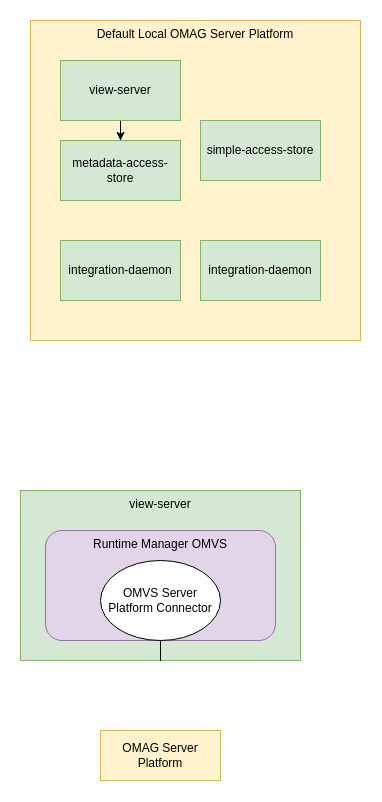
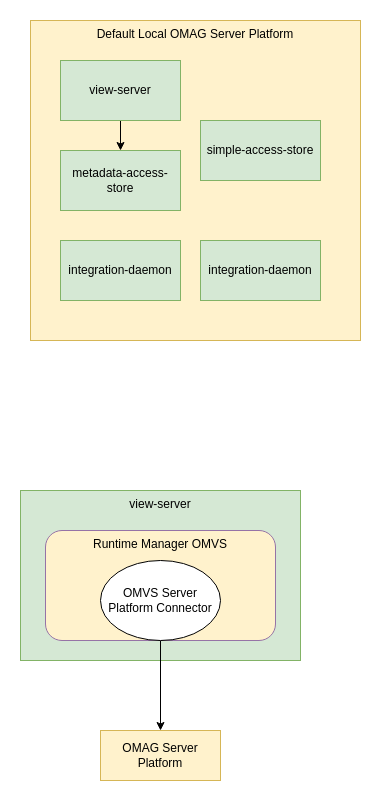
(121, 171) -> (121, 181)
(161, 545) -> (161, 545)
(161, 661) -> (161, 691)
